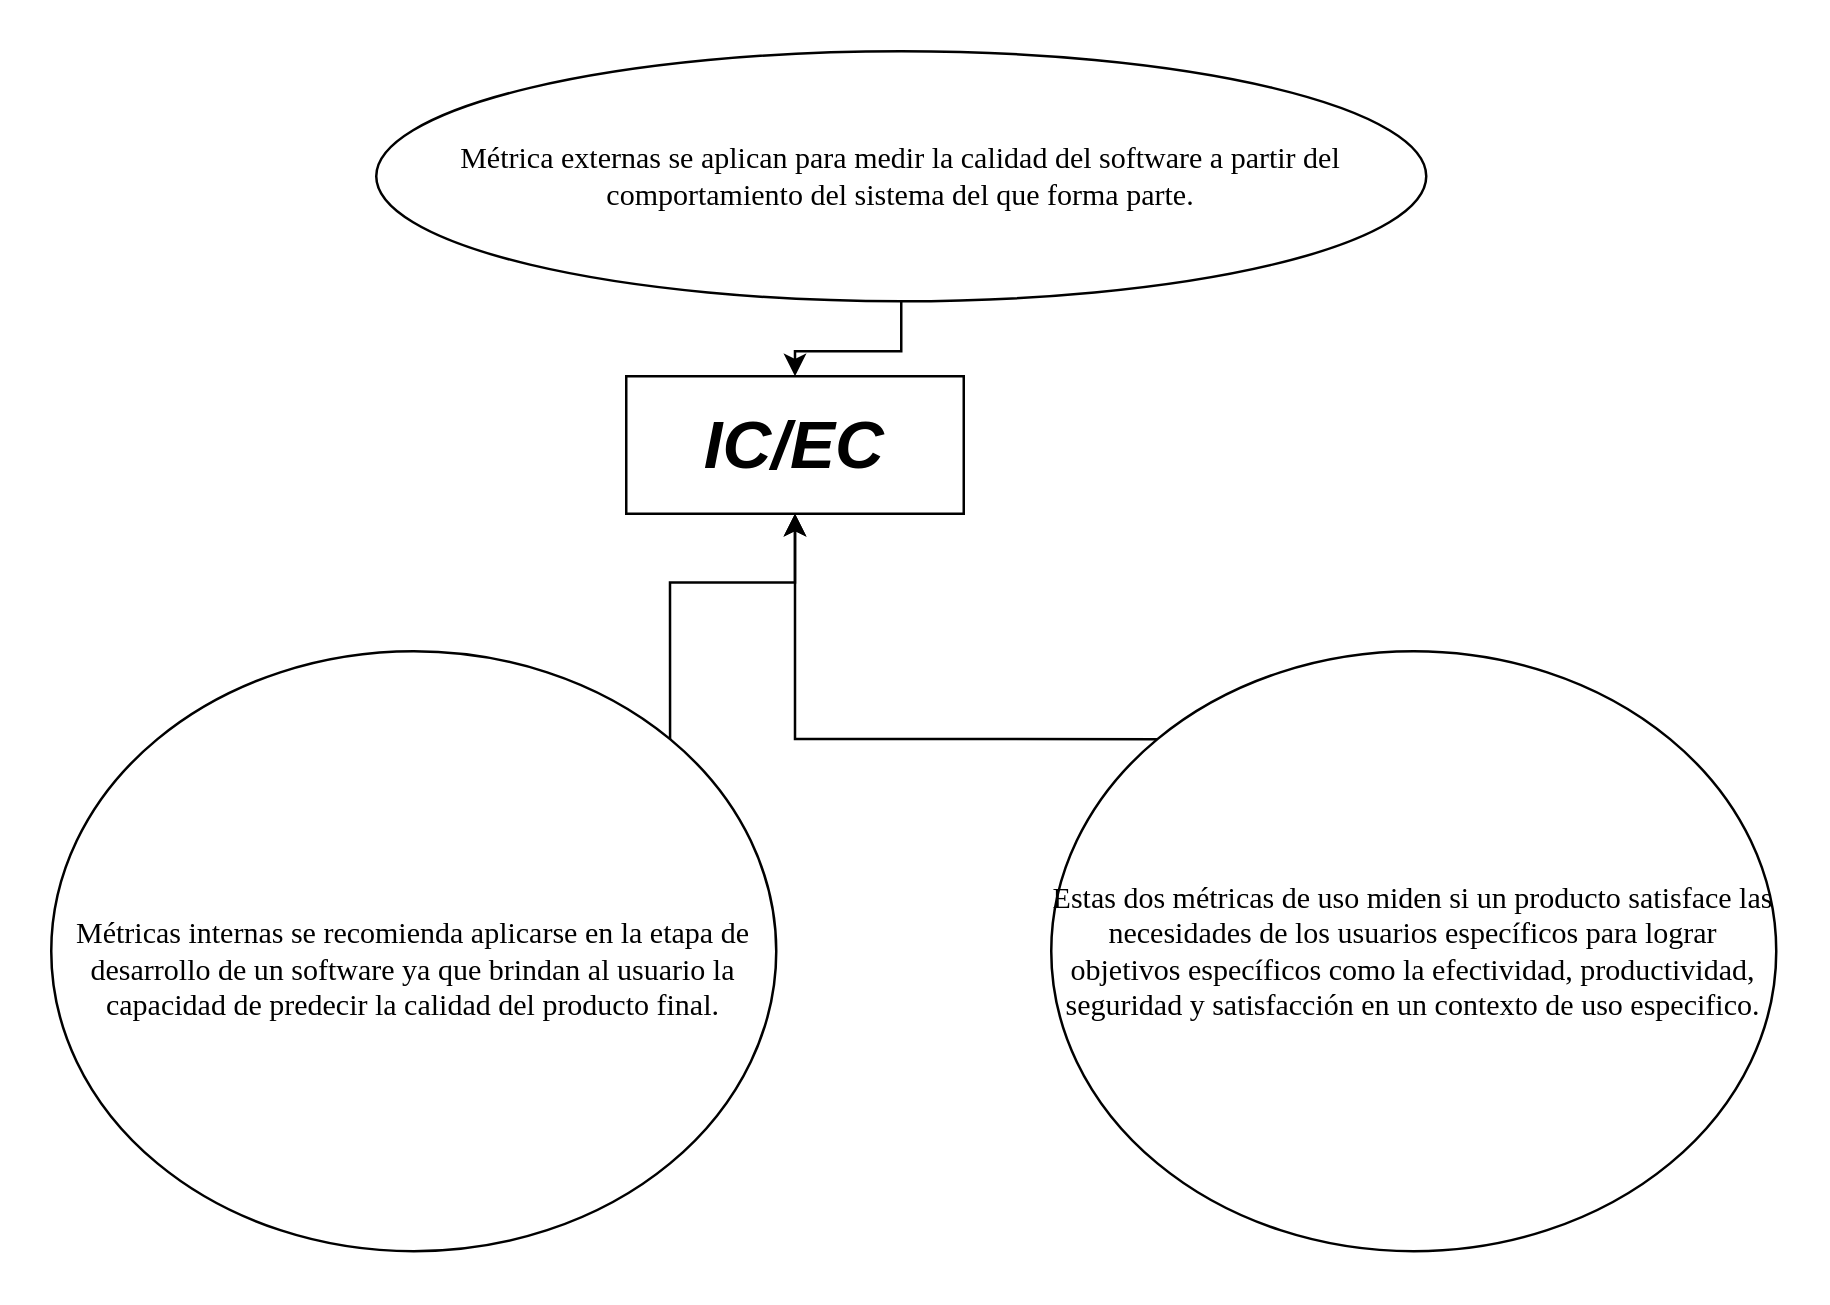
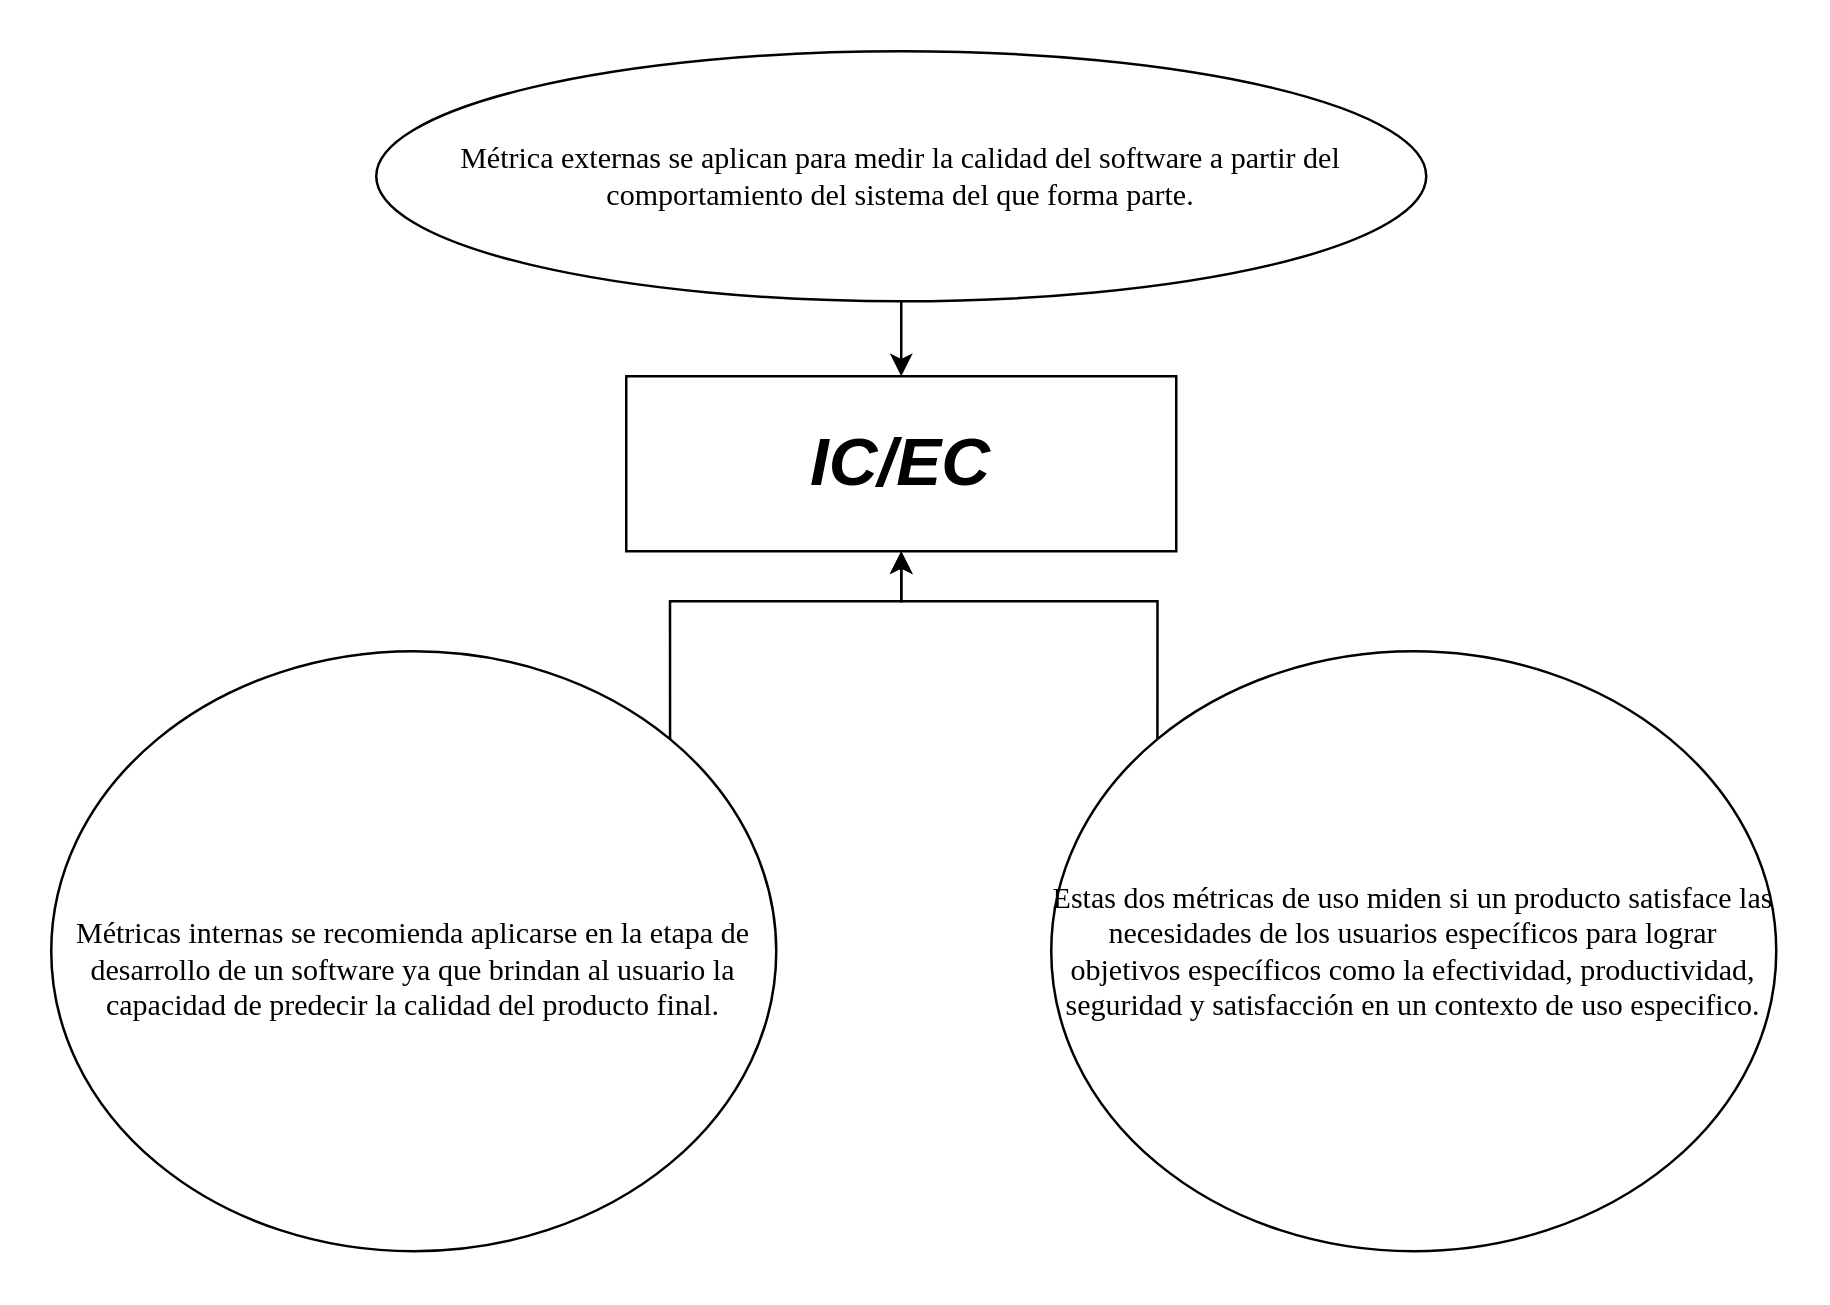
(795, 445) -> (901, 464)
